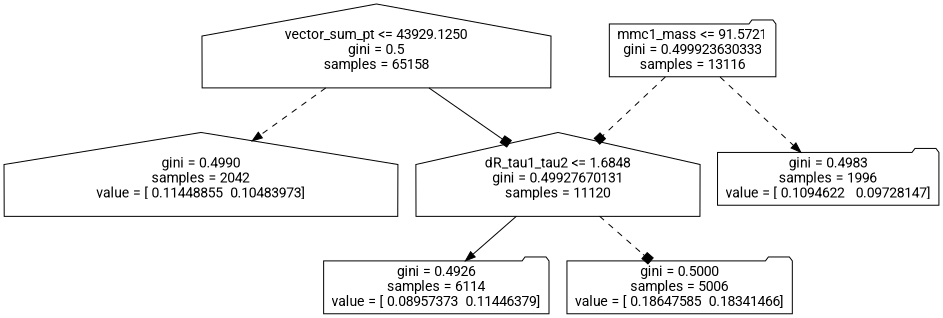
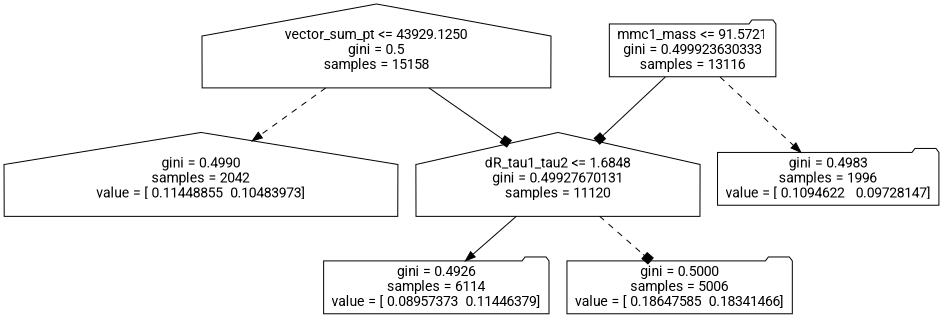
(376, 50) -> (376, 50)
(635, 106) -> (635, 106)
